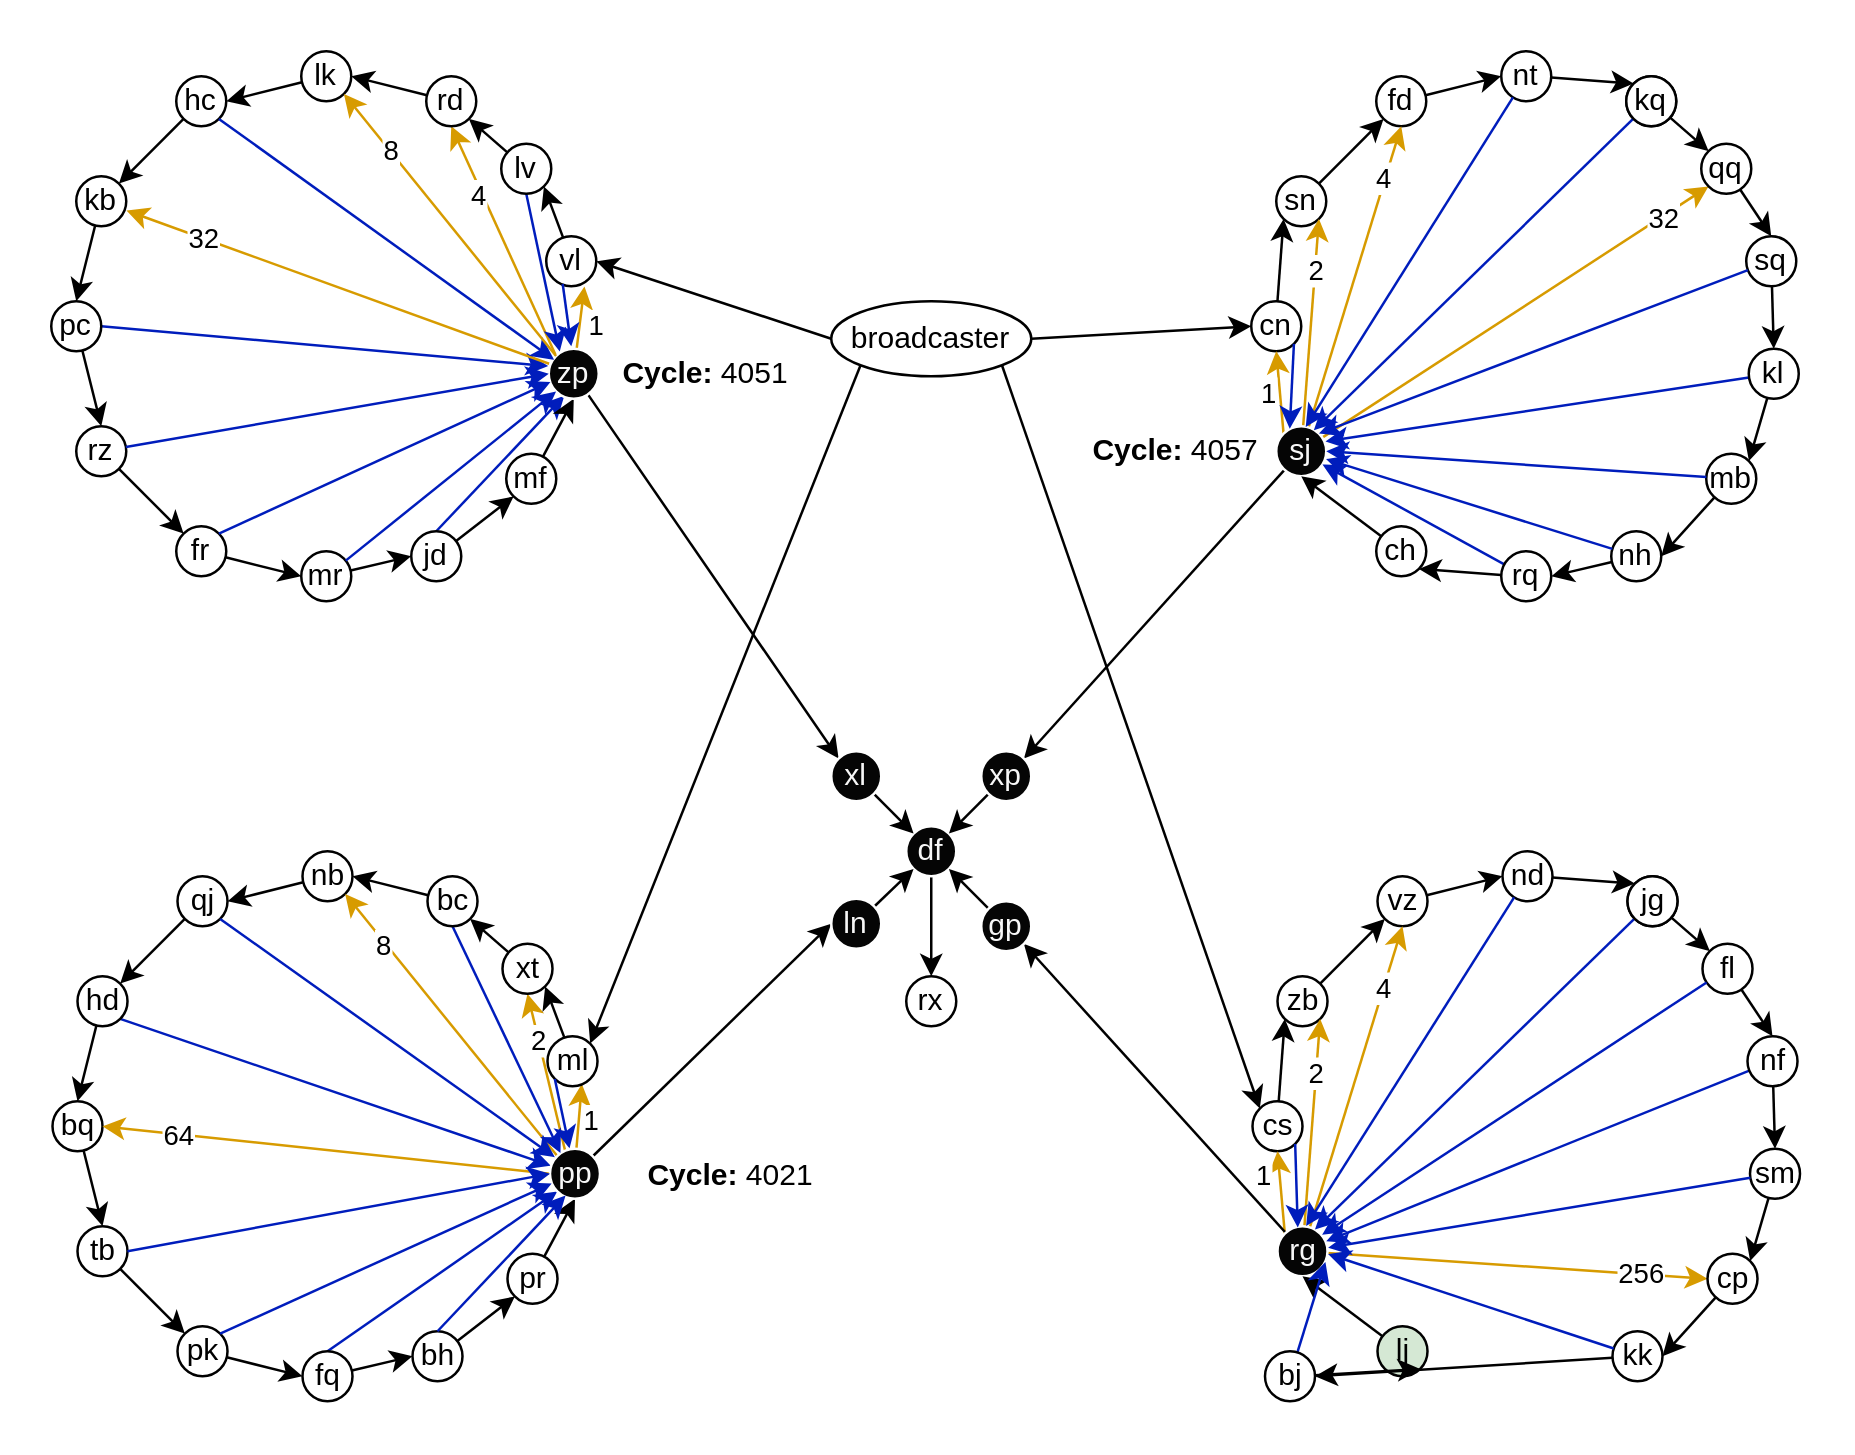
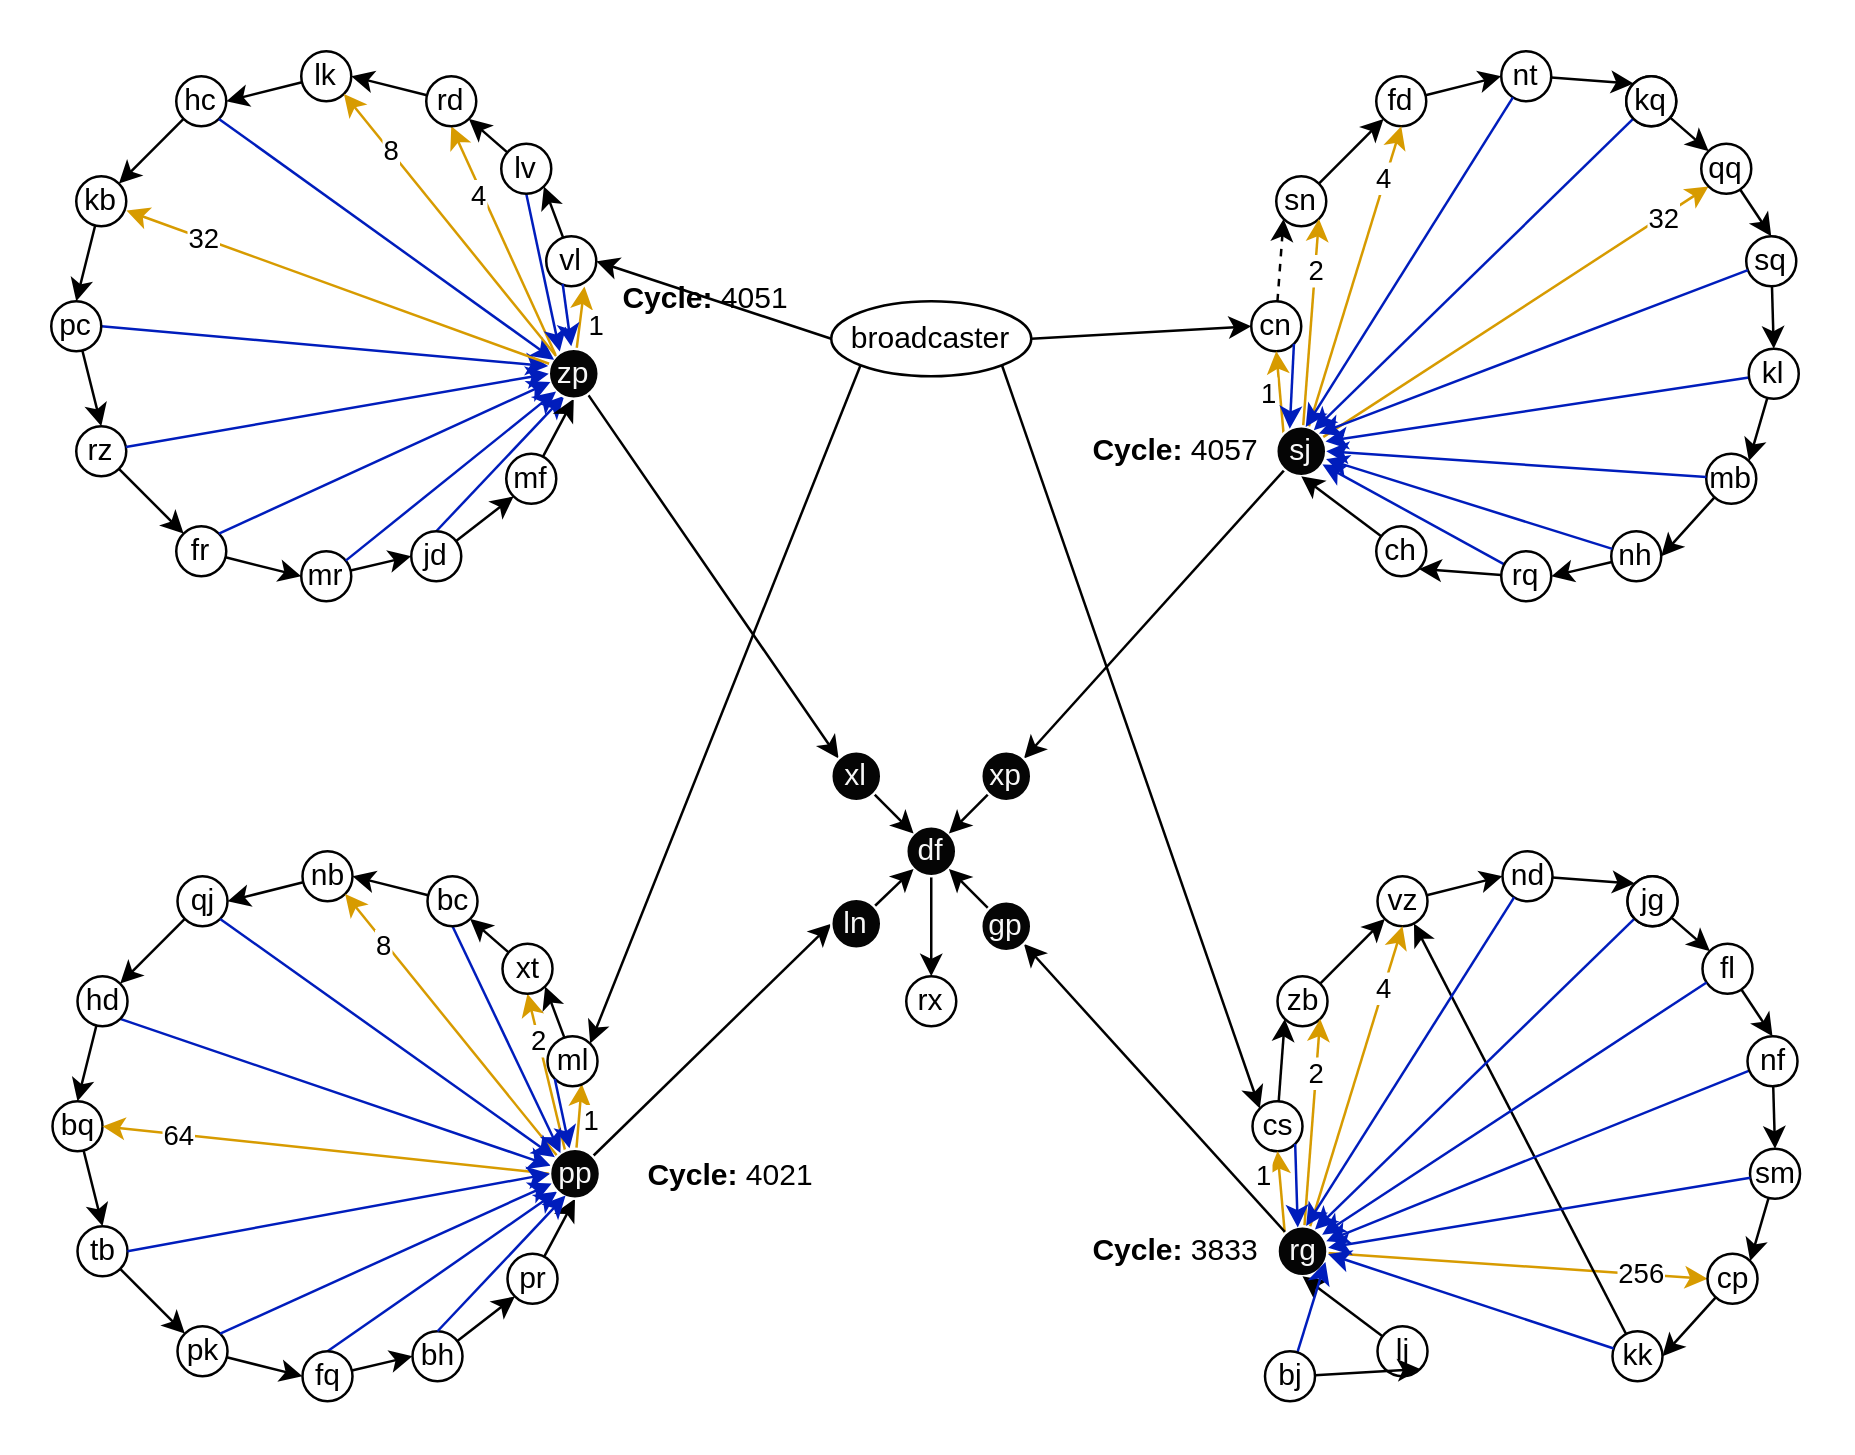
(1280, 269) -> (1280, 269)
(706, 374) -> (706, 299)
none -> (1176, 1251)
(1403, 1351) -> (1403, 1351)
(1515, 1364) -> (1611, 1305)
